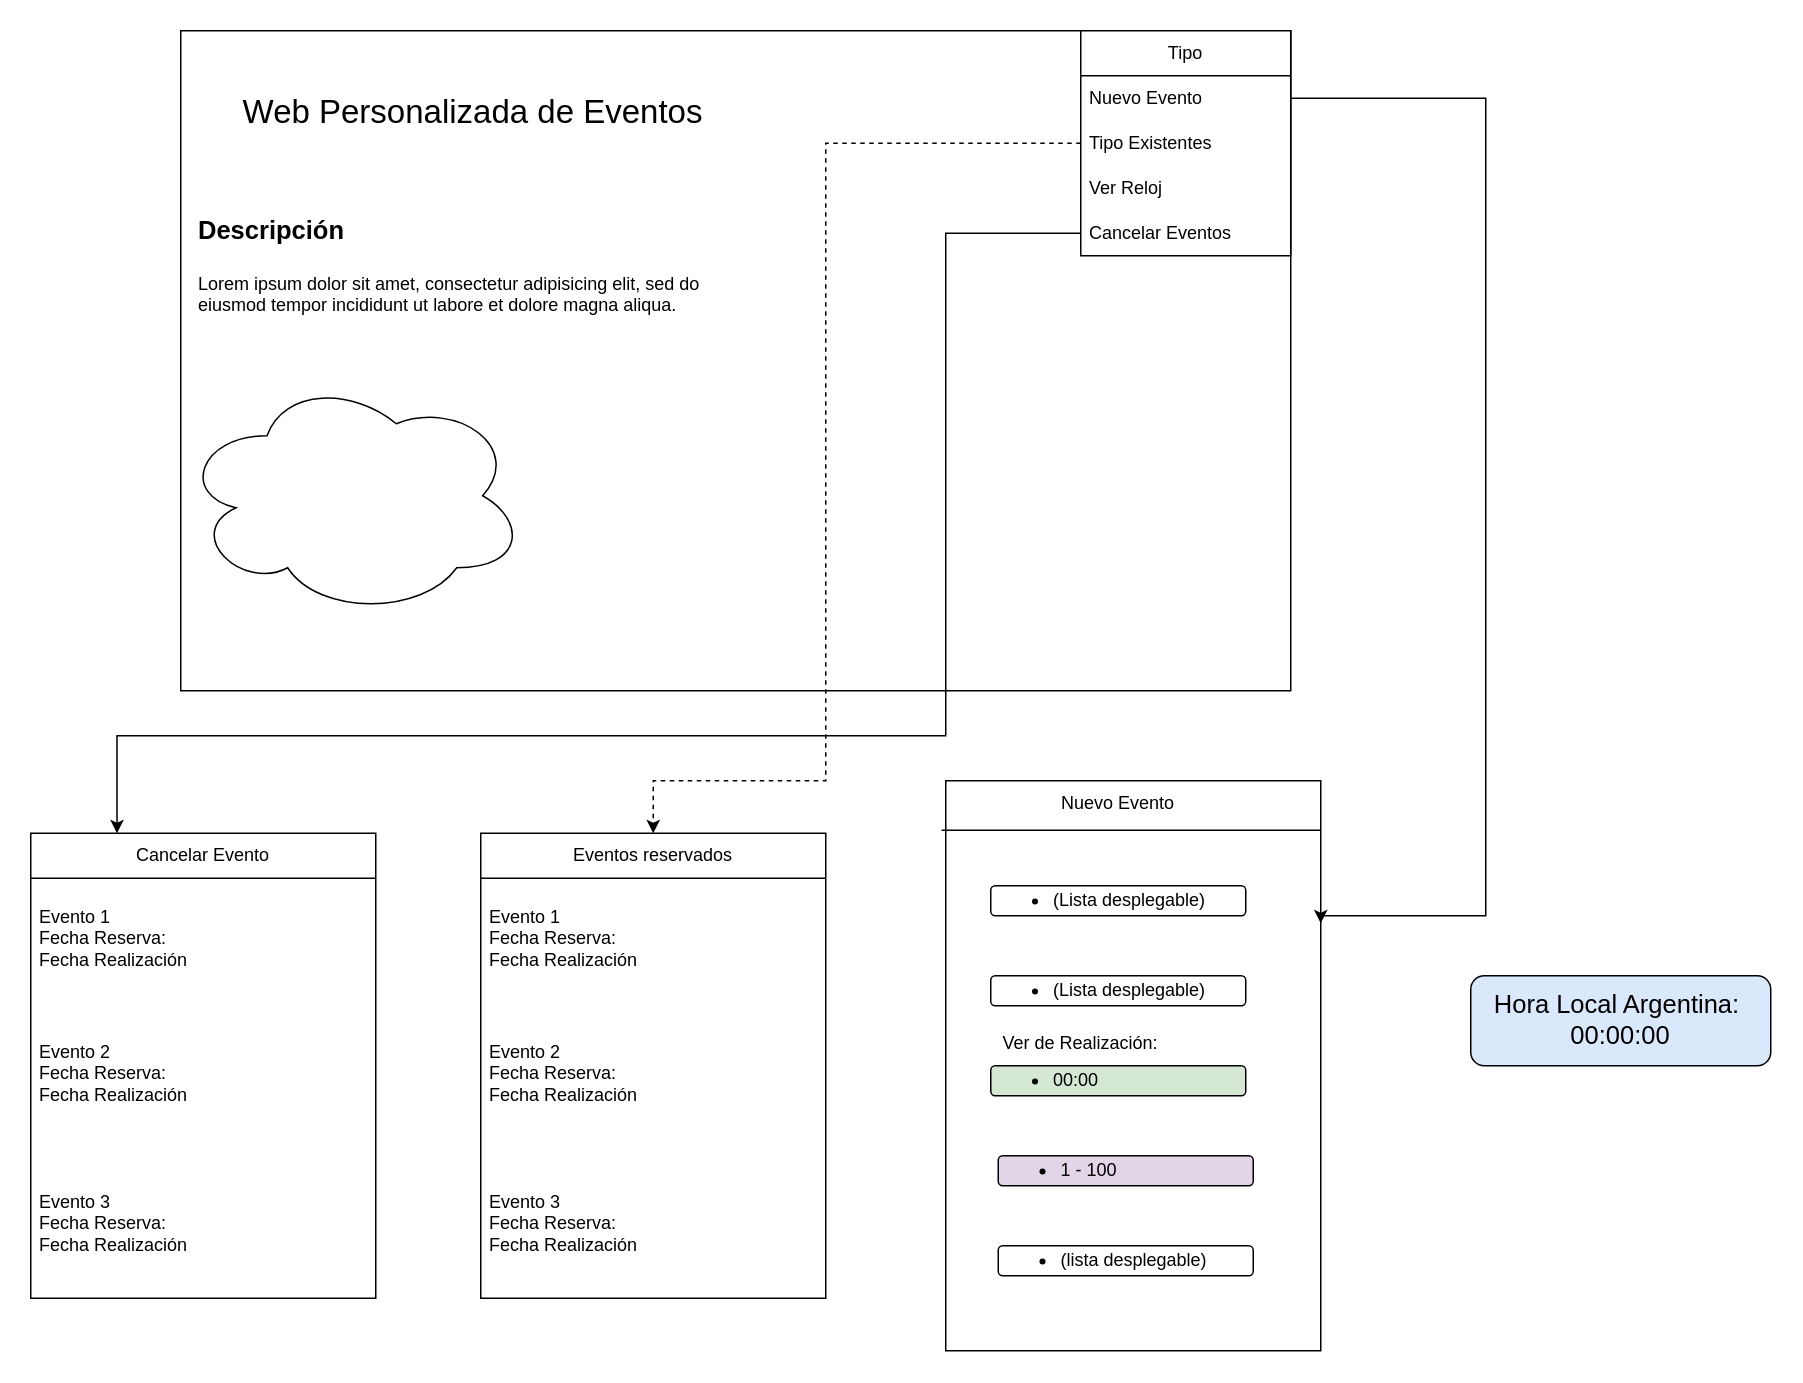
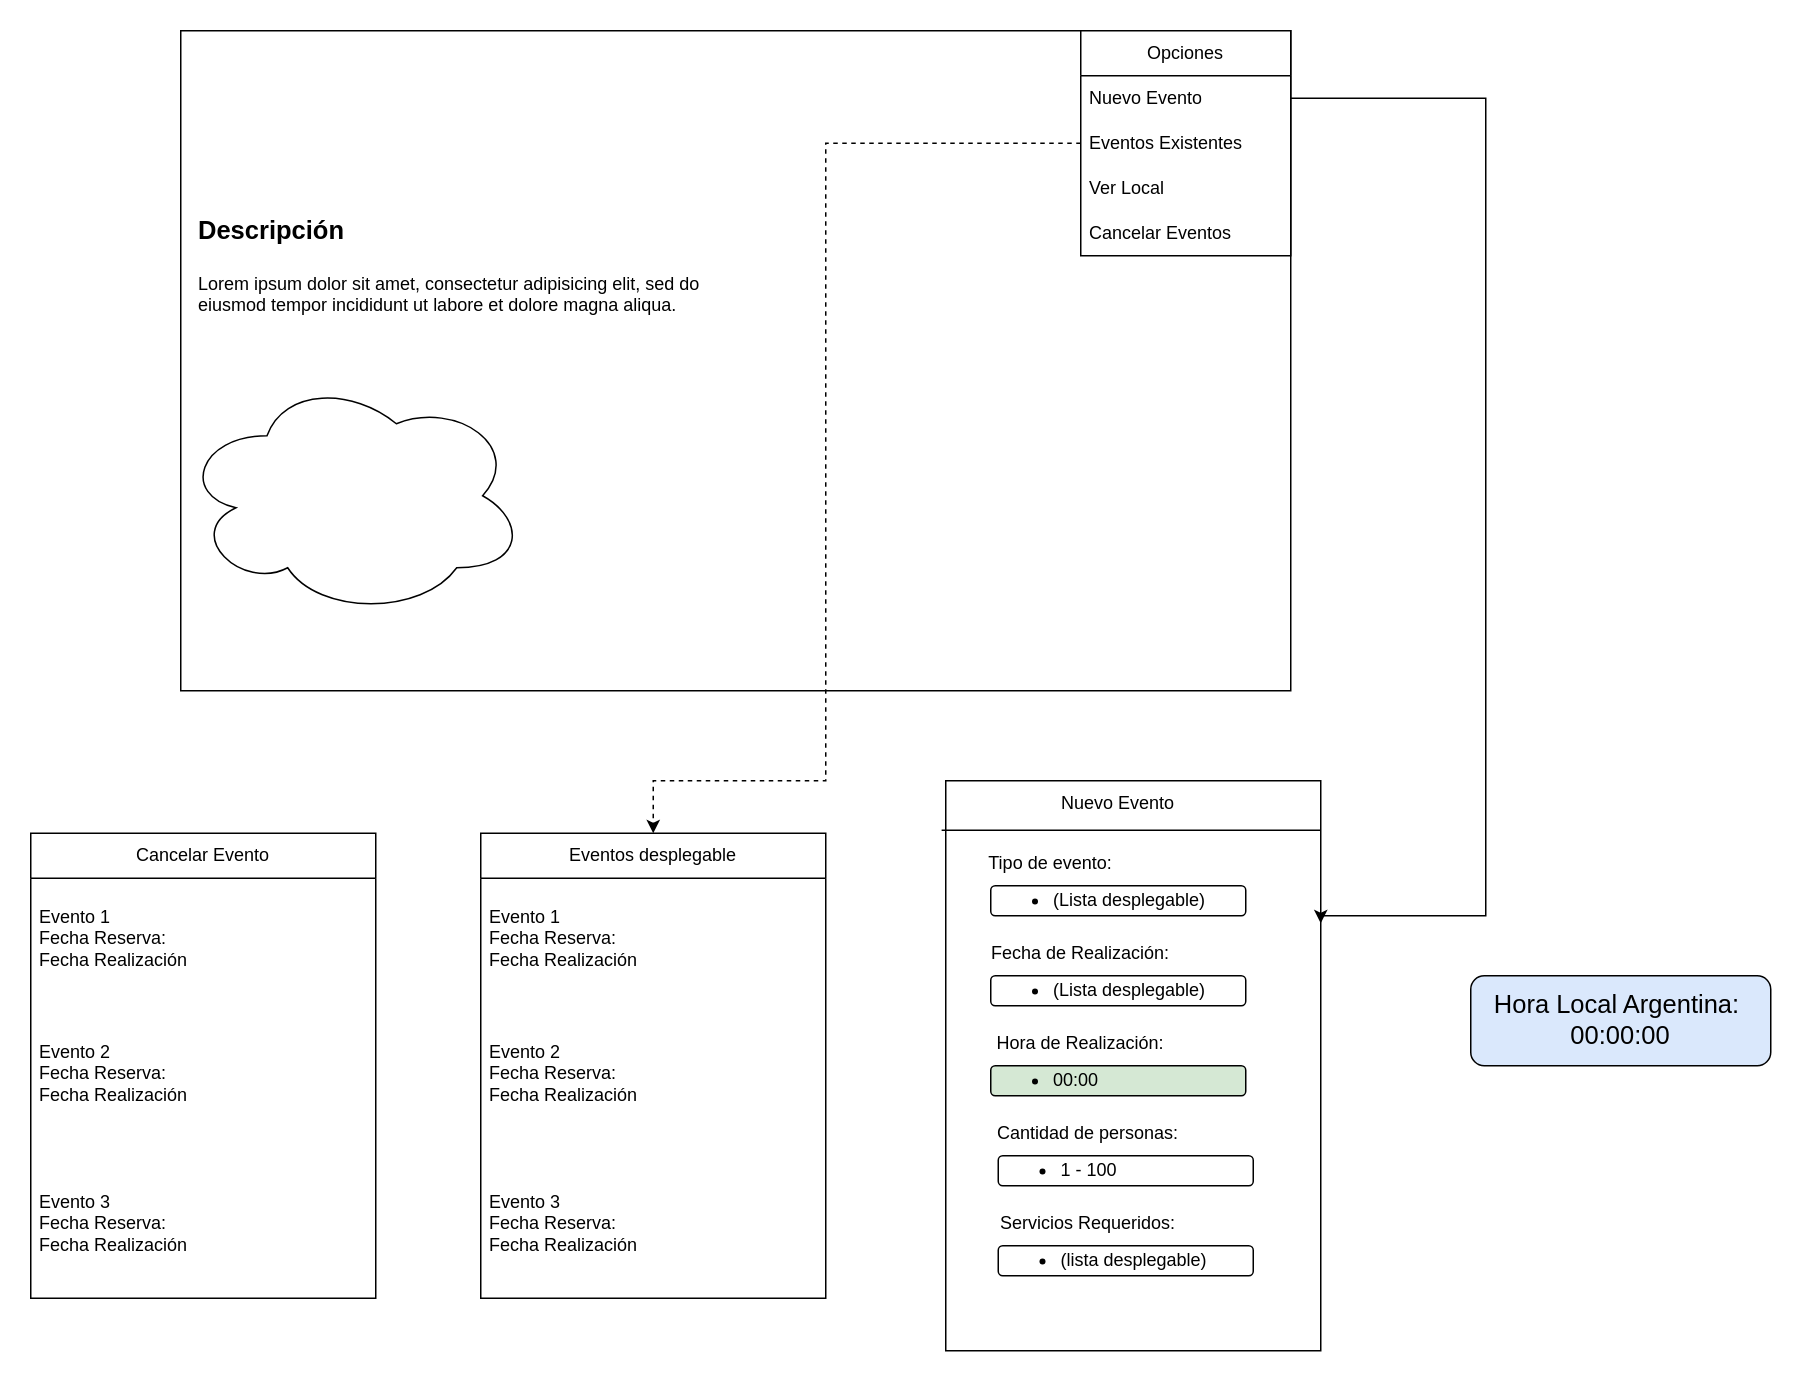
(1186, 53) -> (1186, 53)
(473, 113) -> none
(1158, 143) -> (1176, 143)
(1130, 188) -> (1130, 188)
(806, 736) -> none
(653, 856) -> (653, 856)
none -> (1051, 863)
none -> (1081, 953)
(1081, 1043) -> (1081, 1043)
none -> (1088, 1133)
(1126, 1171) -> (1126, 1171)
none -> (1088, 1223)
